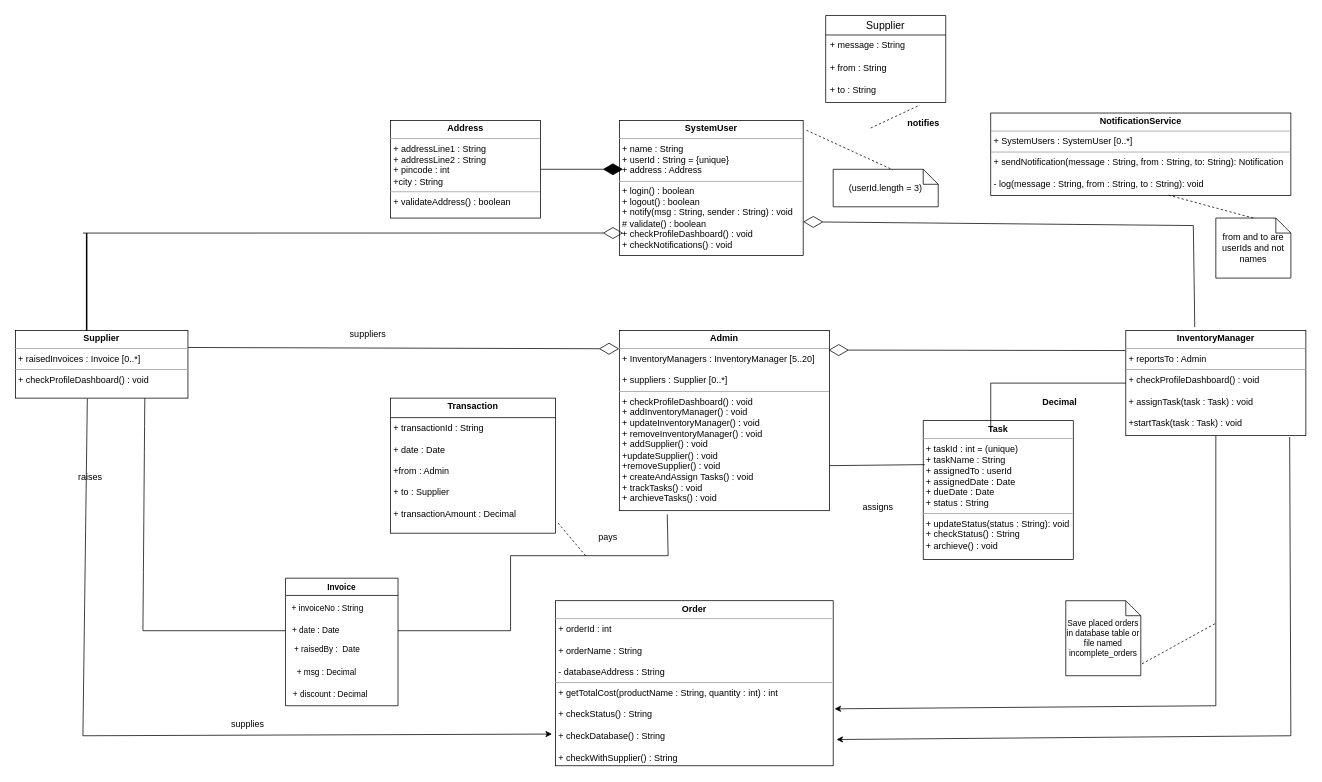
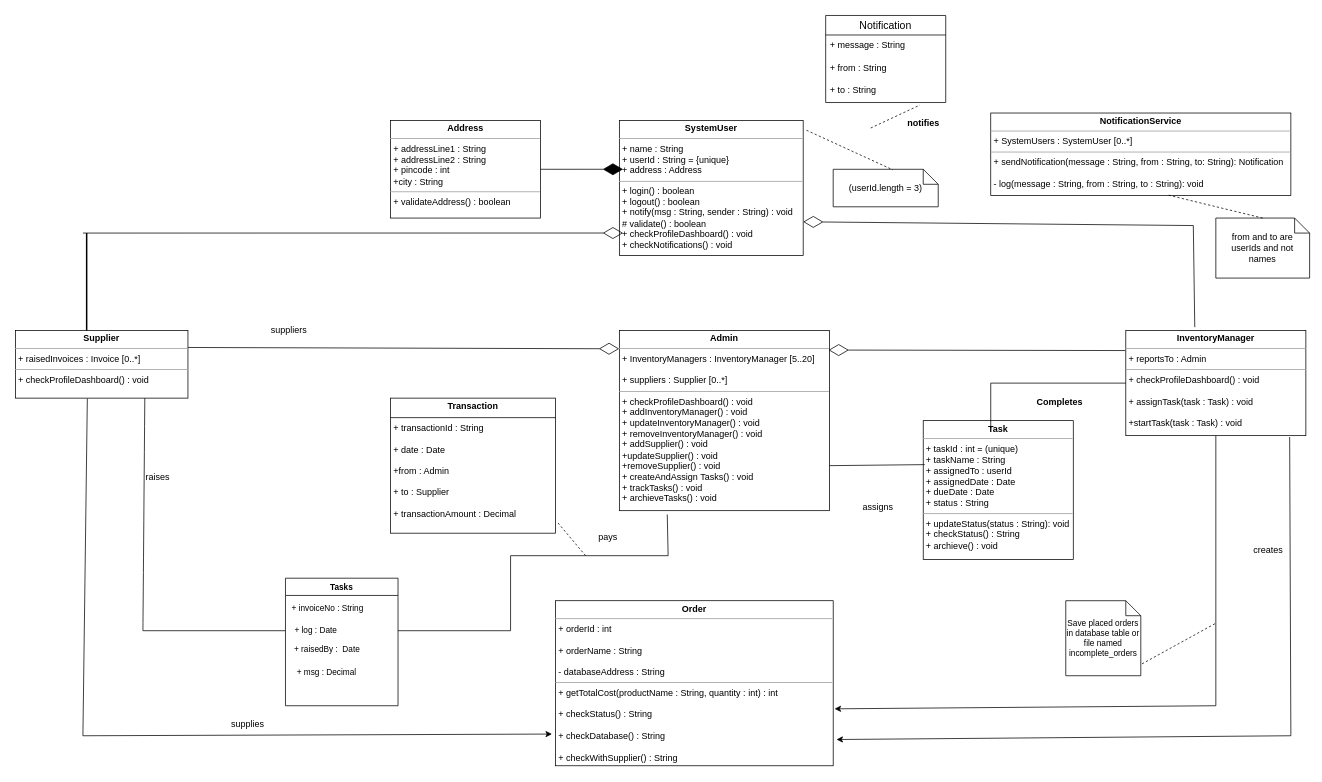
(885, 26) -> (885, 26)
(1253, 248) -> (1262, 248)
(368, 334) -> (289, 330)
(1058, 399) -> (1058, 399)
(90, 477) -> (158, 477)
none -> (1268, 550)
(341, 587) -> (341, 587)
(308, 630) -> (308, 630)
(330, 694) -> none
